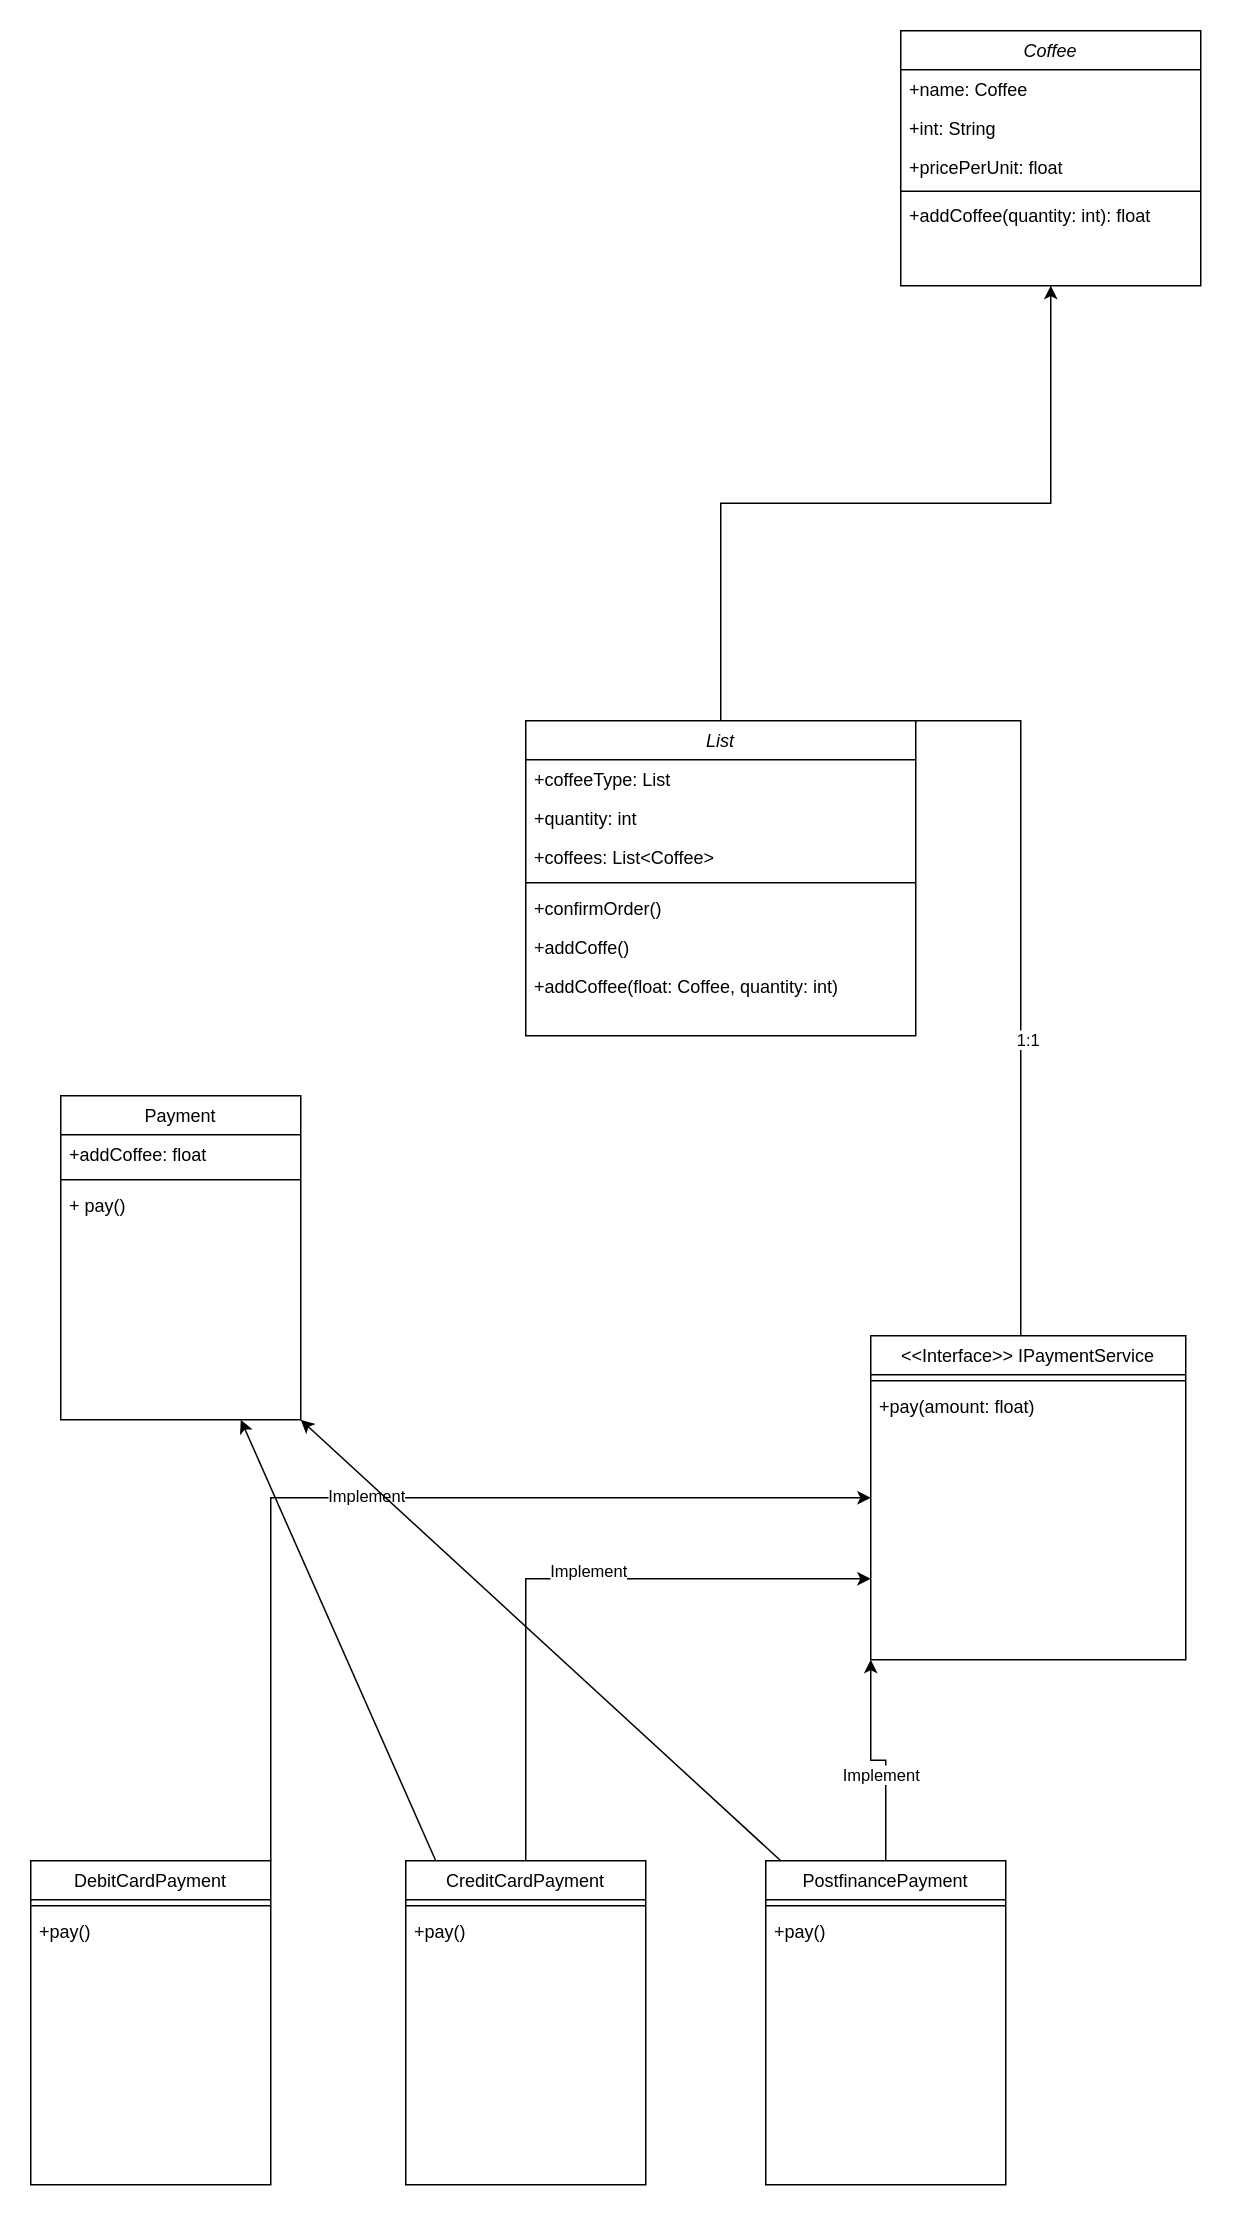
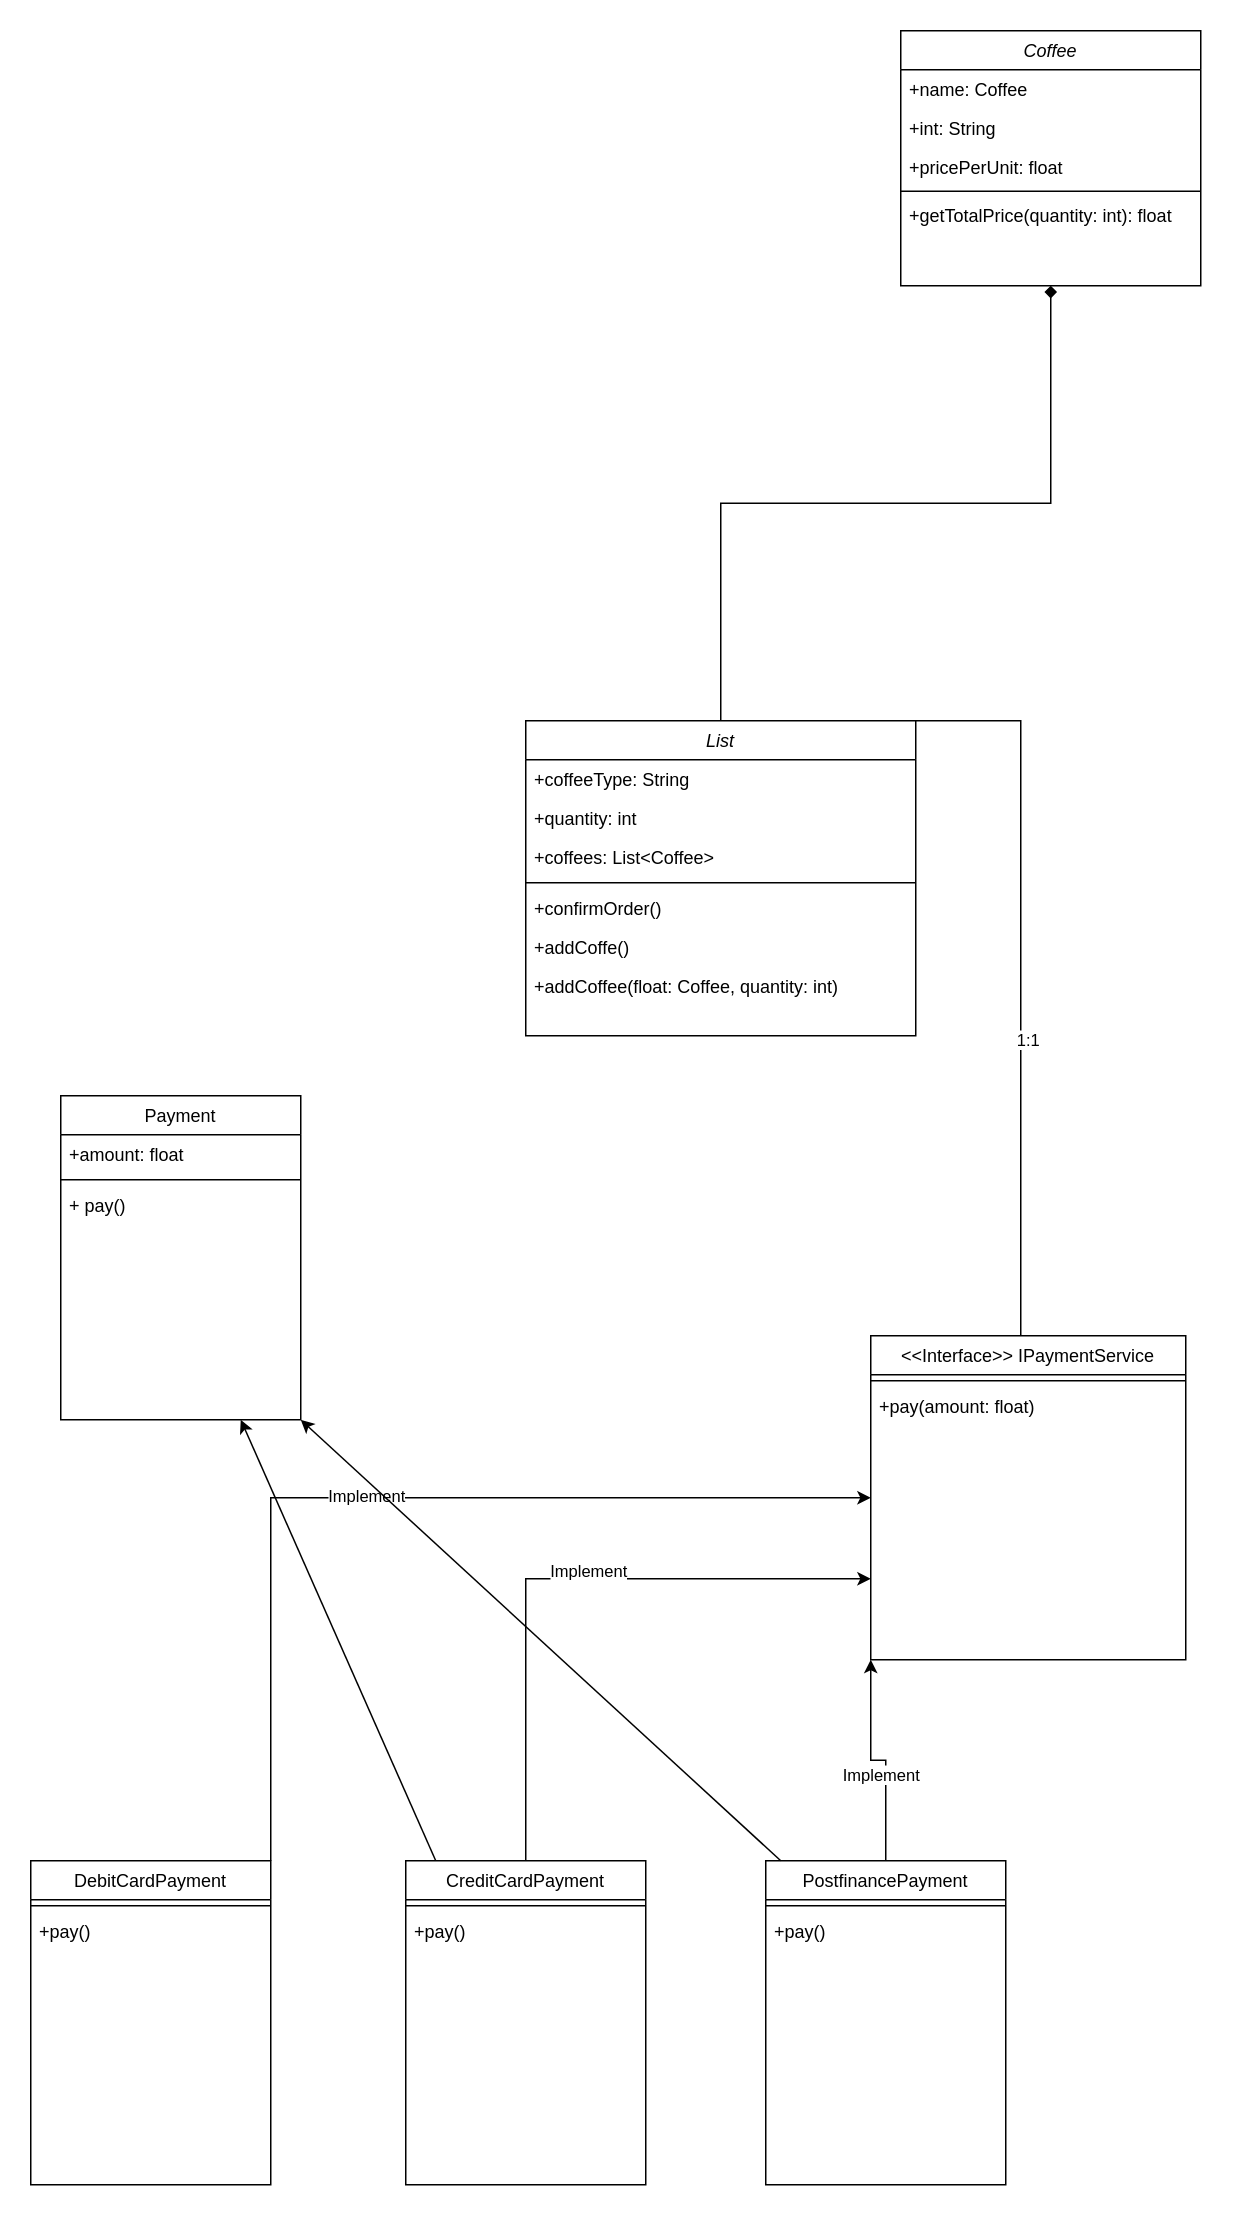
(1054, 216) -> (1069, 216)
(1051, 297) -> (1051, 298)
(613, 780) -> (623, 780)
(148, 1155) -> (133, 1155)
